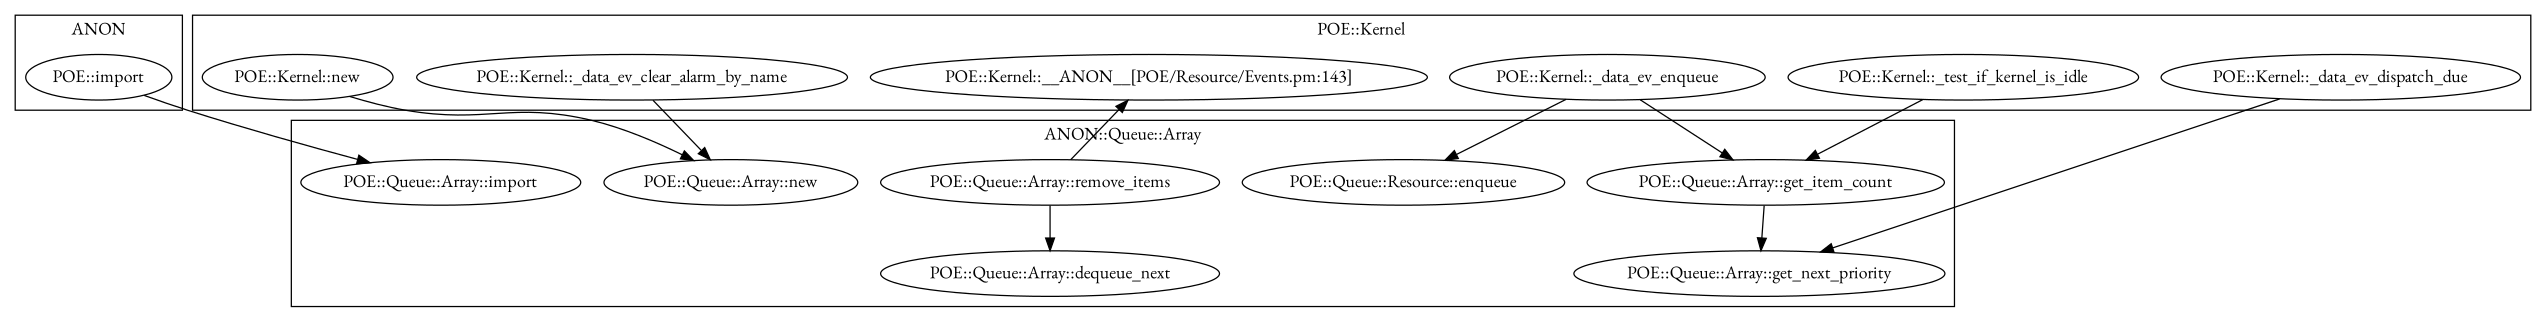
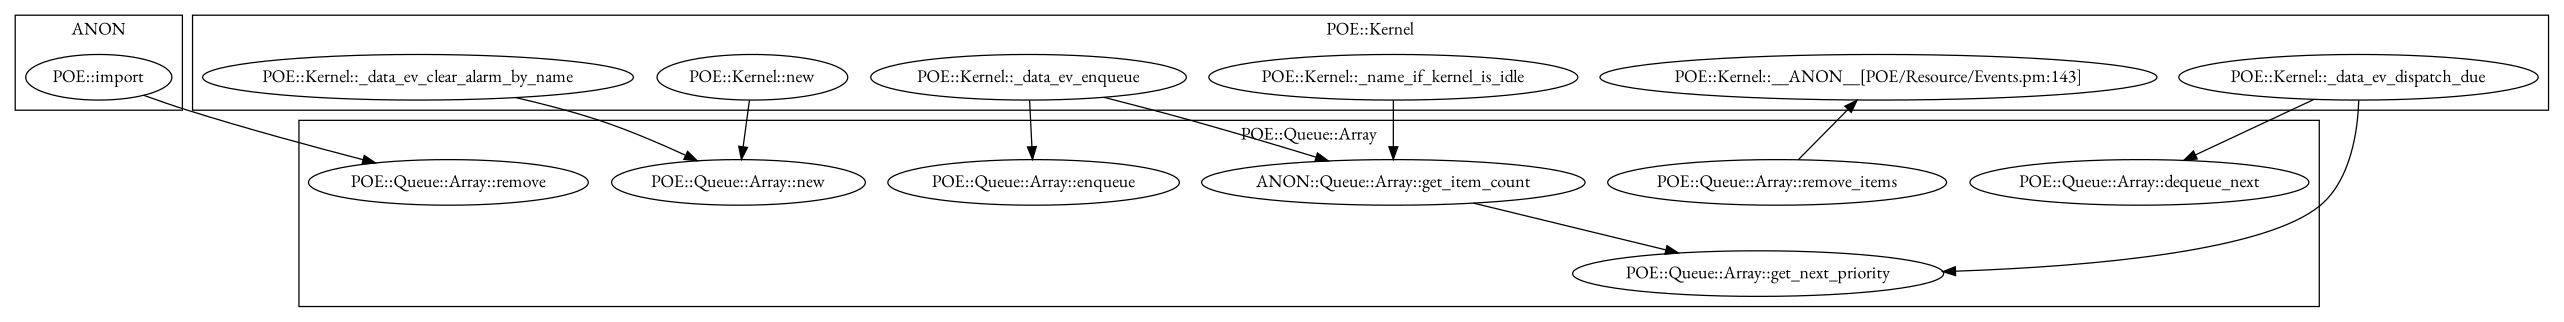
(1963, 77) -> (1393, 77)
(1123, 135) -> (1309, 135)
(441, 182) -> (448, 182)
(1403, 182) -> (1034, 182)
(1766, 182) -> (1393, 182)
(1050, 222) -> (2252, 129)
